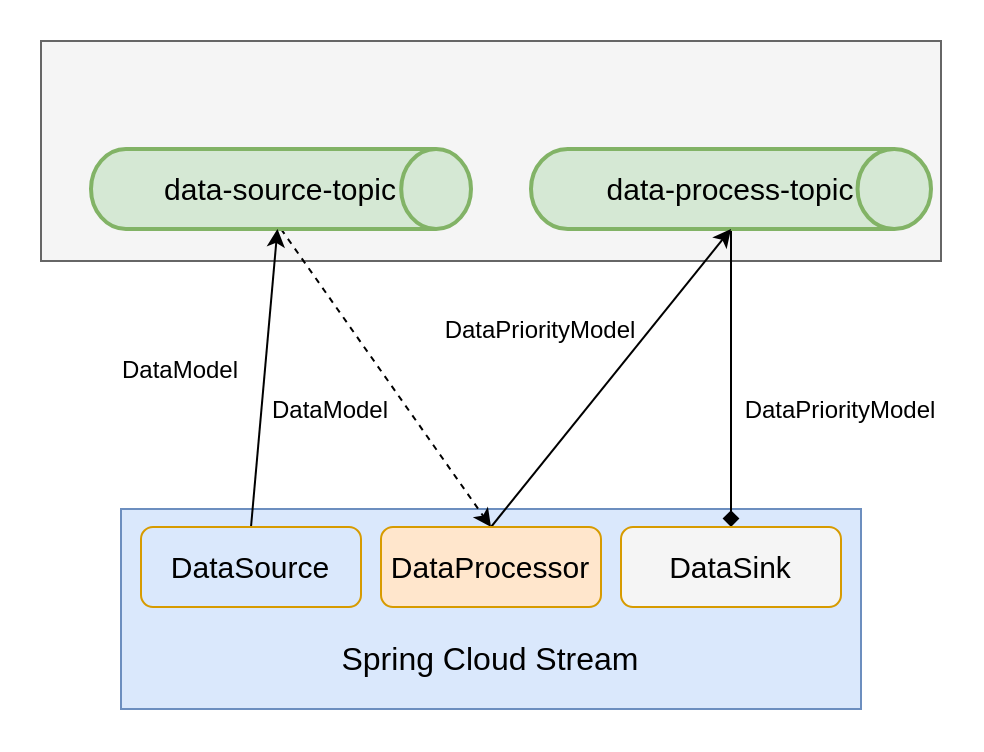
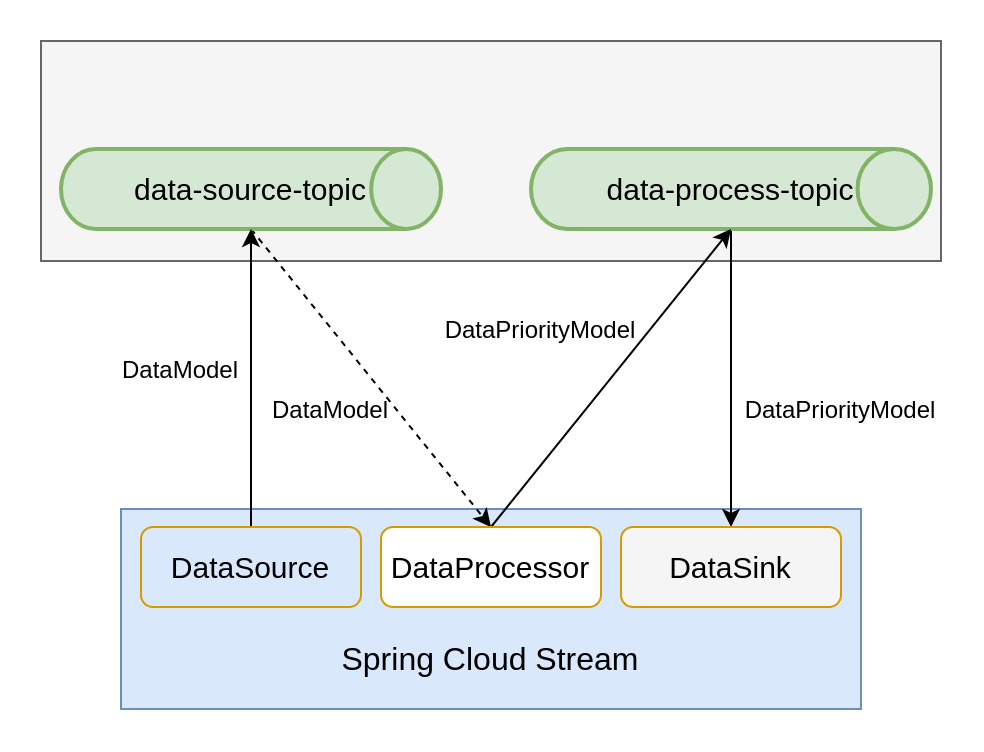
(281, 189) -> (251, 189)
(731, 511) -> (731, 512)
(491, 567) -> (491, 567)
